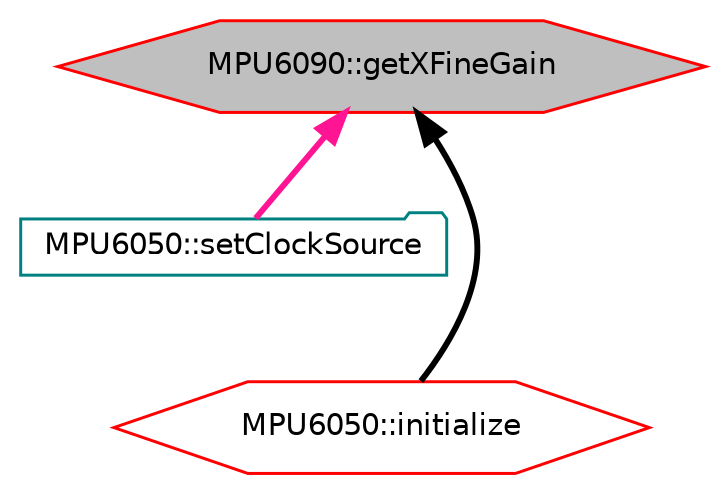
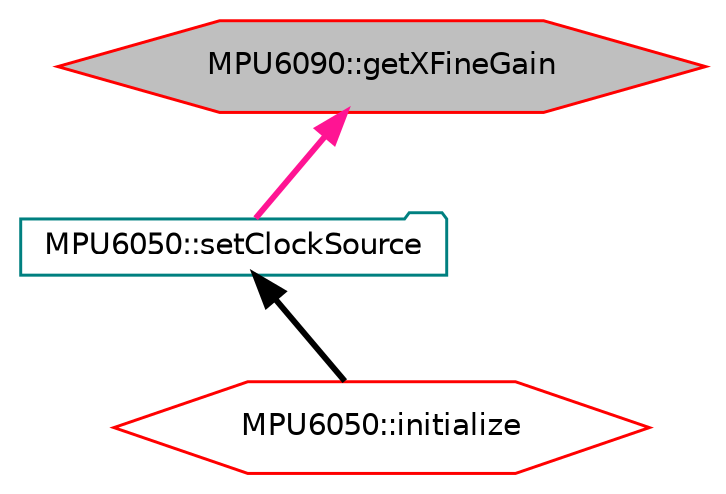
(477, 262) -> (310, 340)
